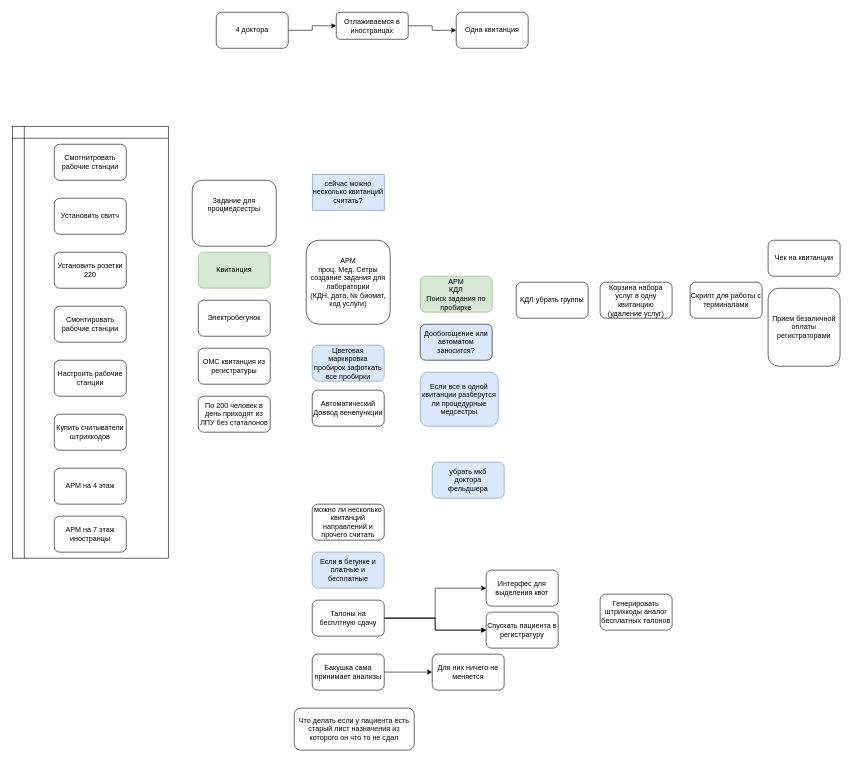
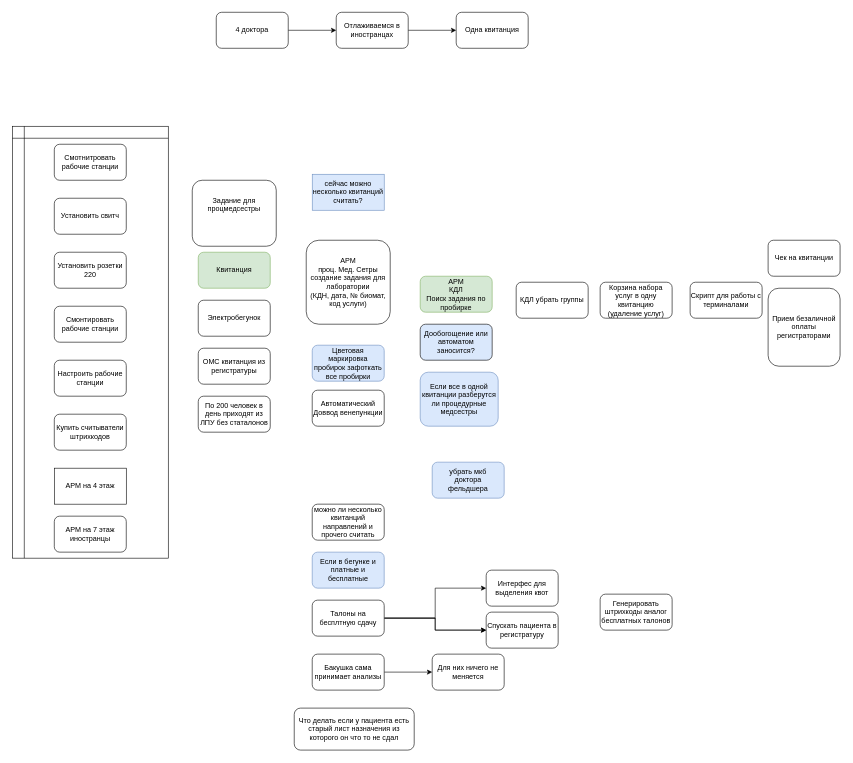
(372, 26) -> (372, 30)
(90, 486) -> (90, 486)
